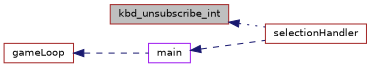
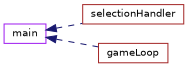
(169, 14) -> none
(116, 53) -> (77, 43)
